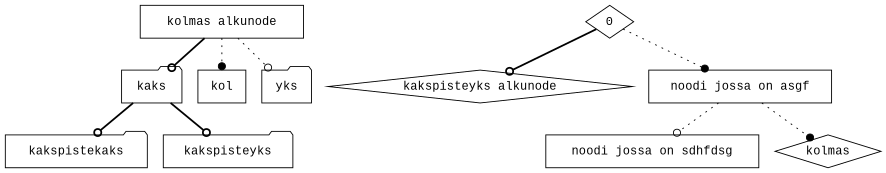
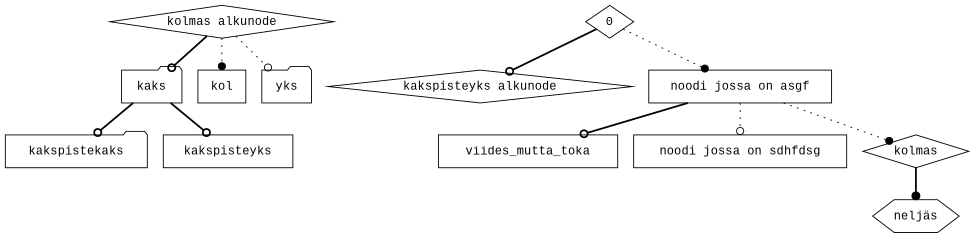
(222, 22) -> (222, 22)
(228, 151) -> (228, 151)
none -> (528, 151)
none -> (916, 216)
